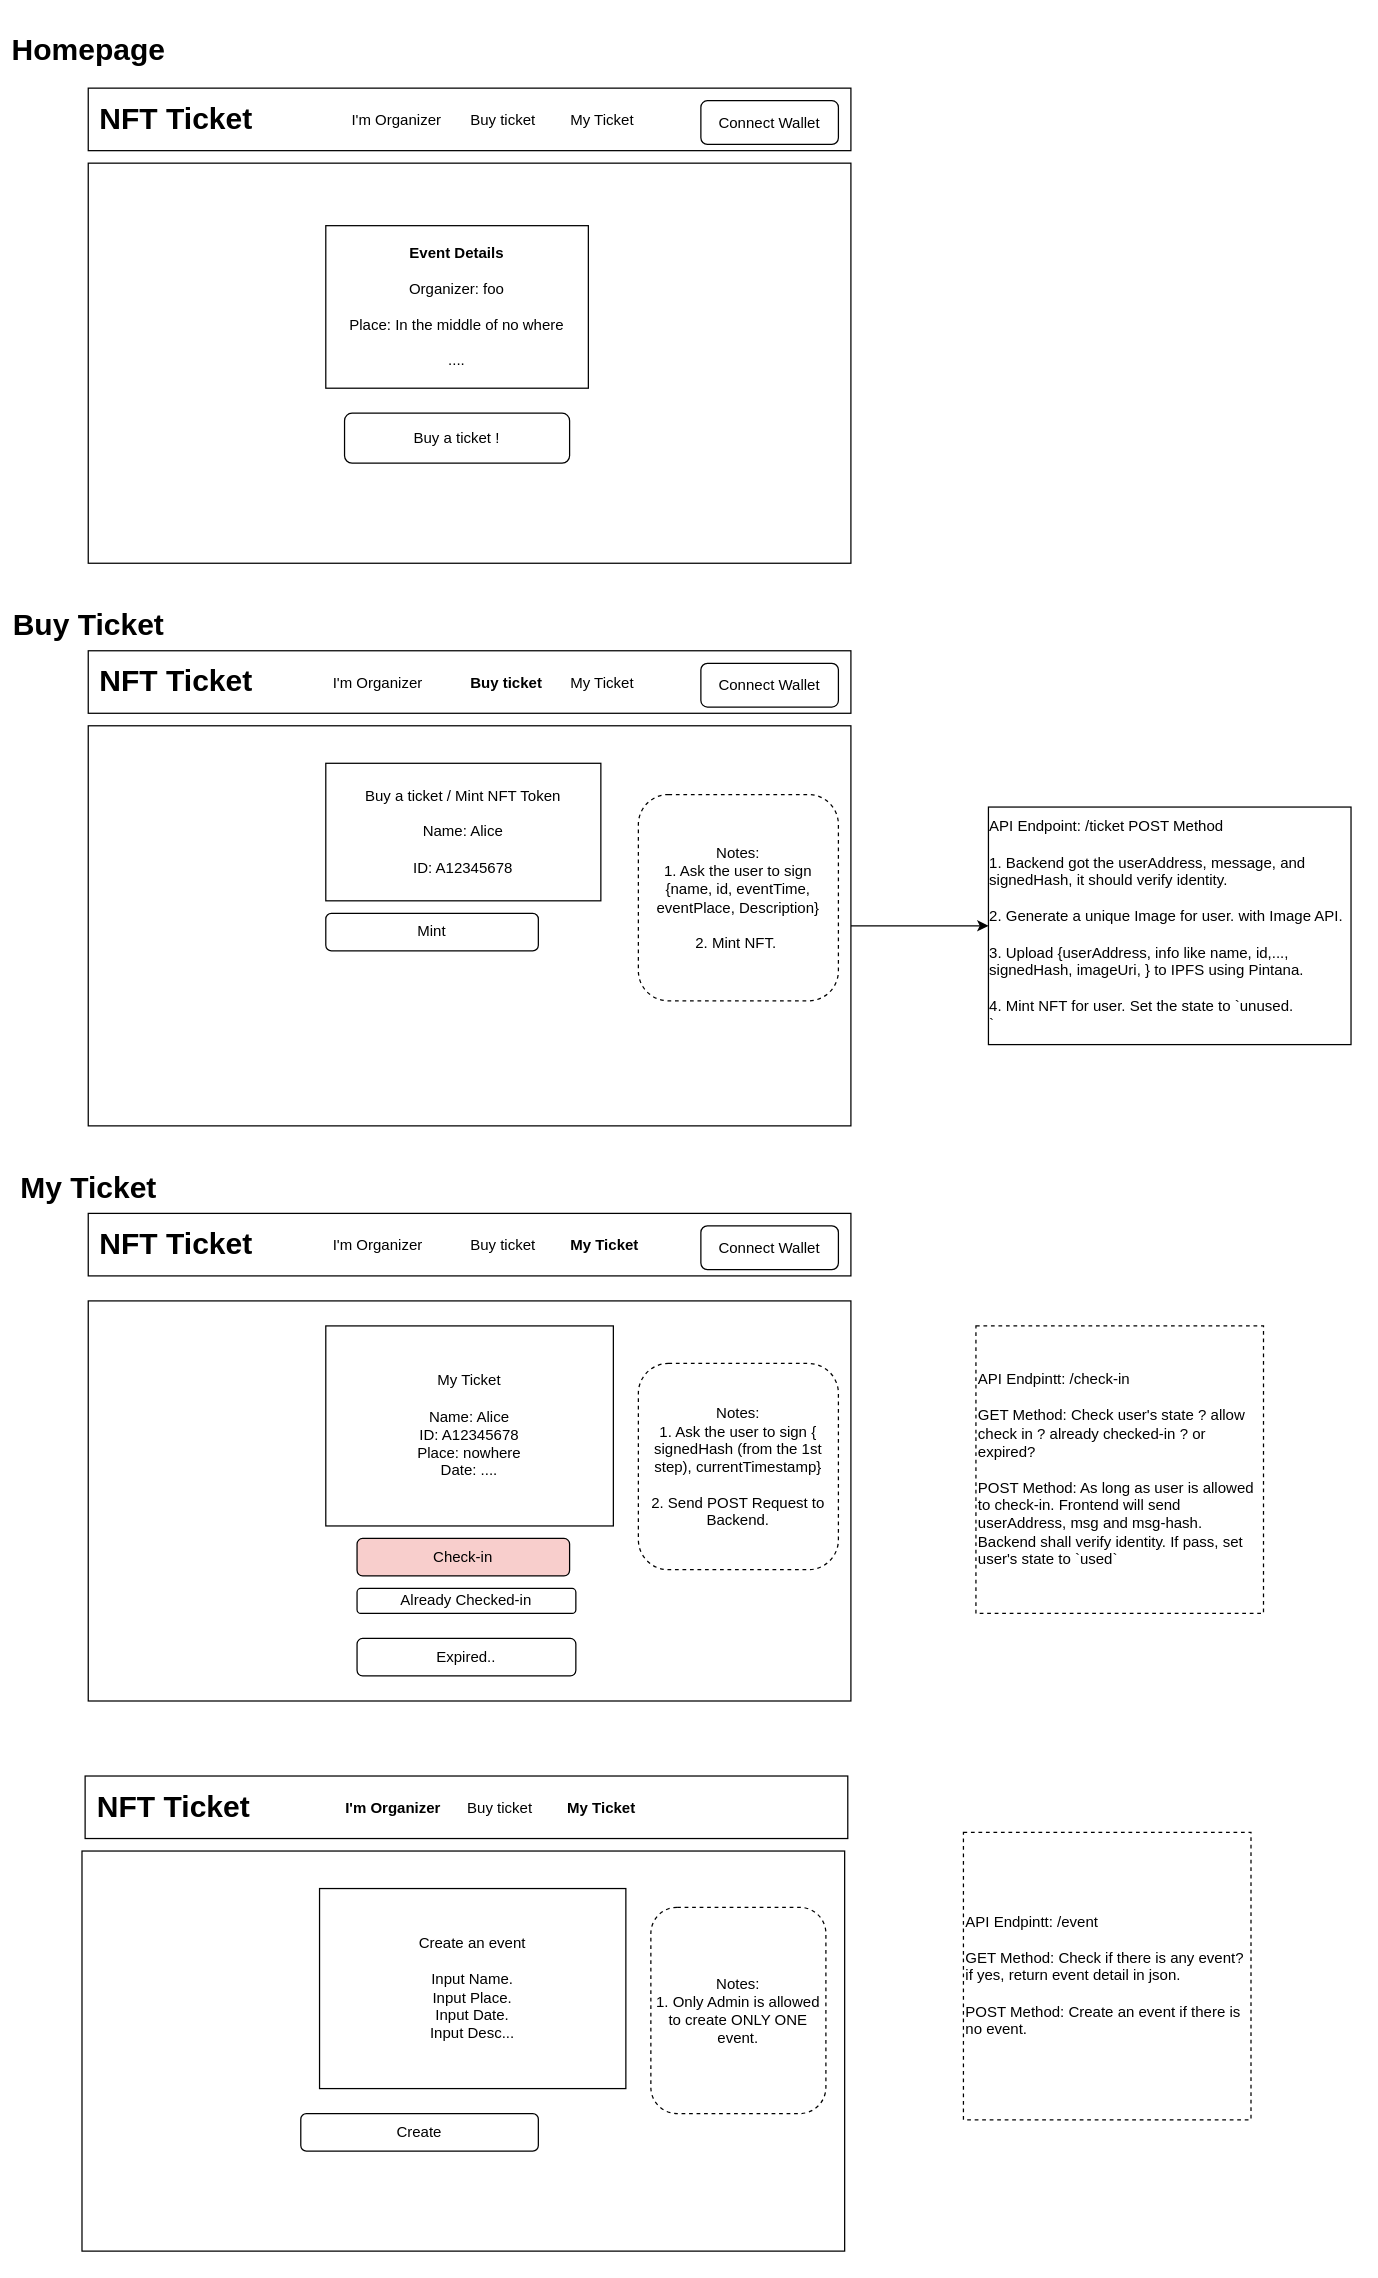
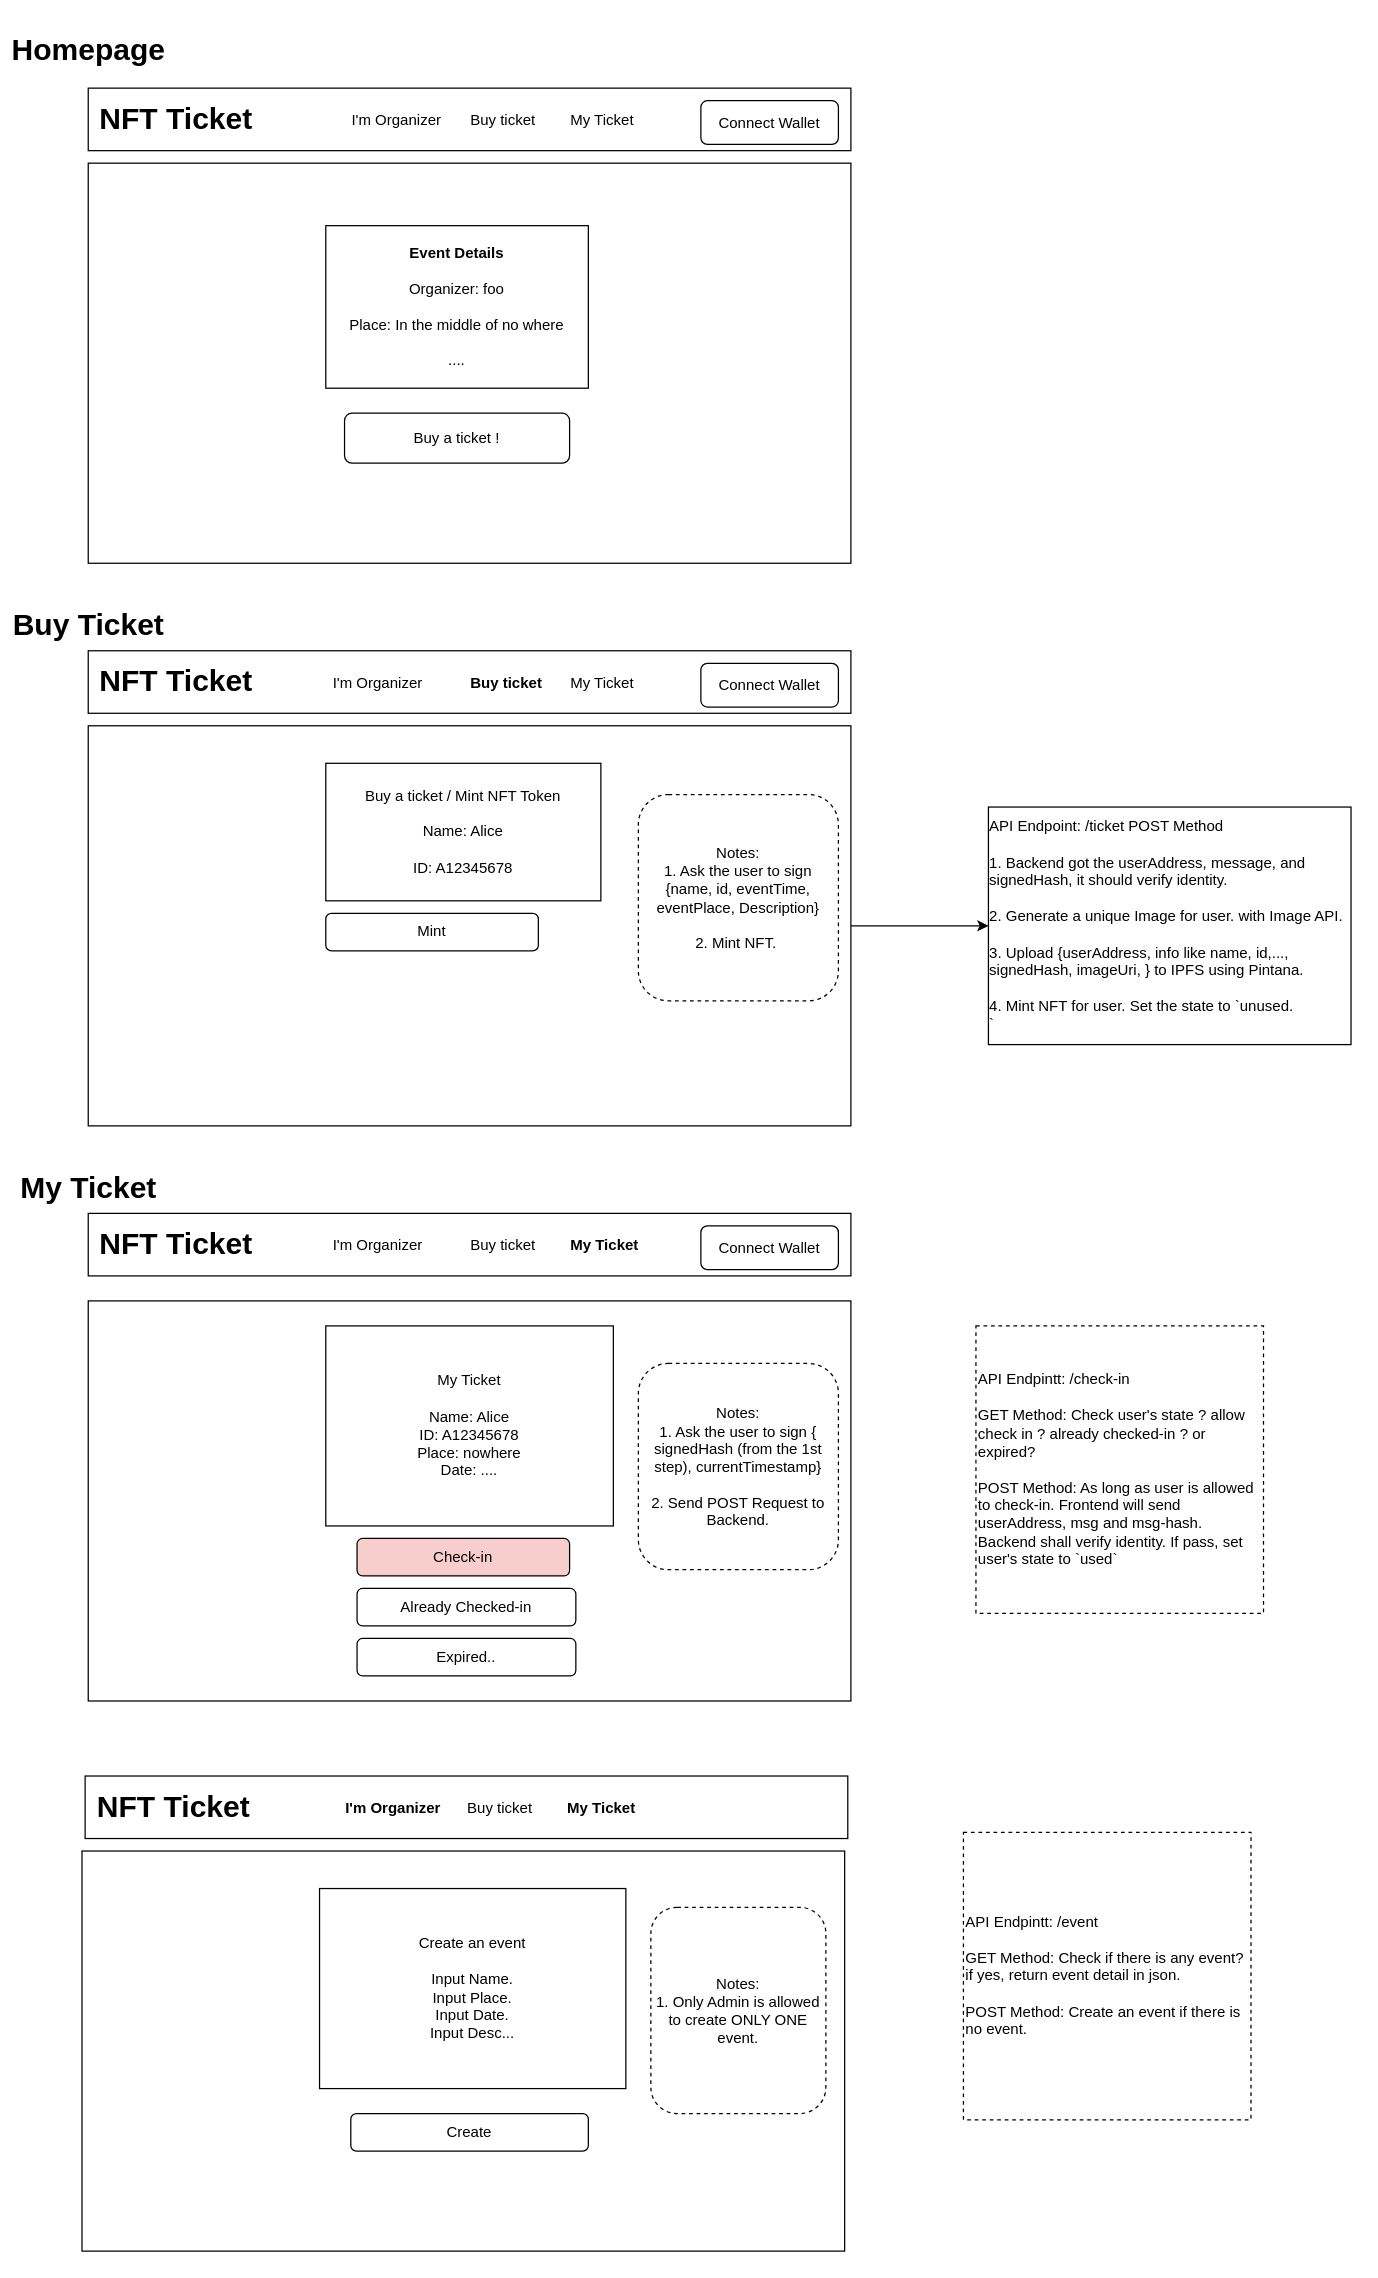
(466, 1601) -> (466, 1607)
(419, 2132) -> (469, 2132)
